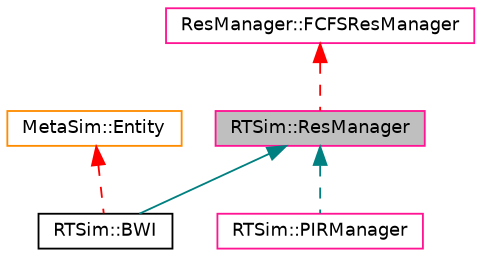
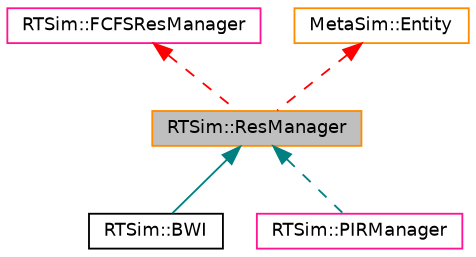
(320, 26) -> (134, 26)
(320, 128) -> (257, 128)
(101, 189) -> (312, 83)
